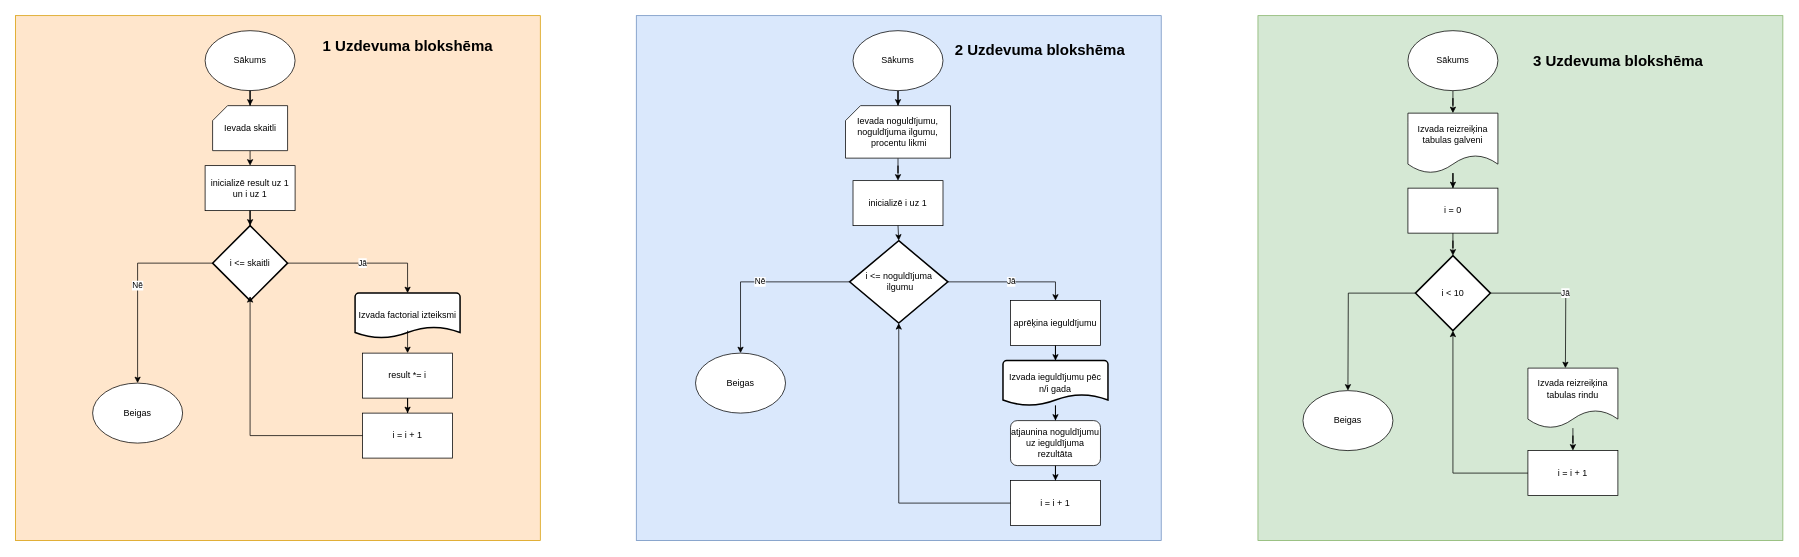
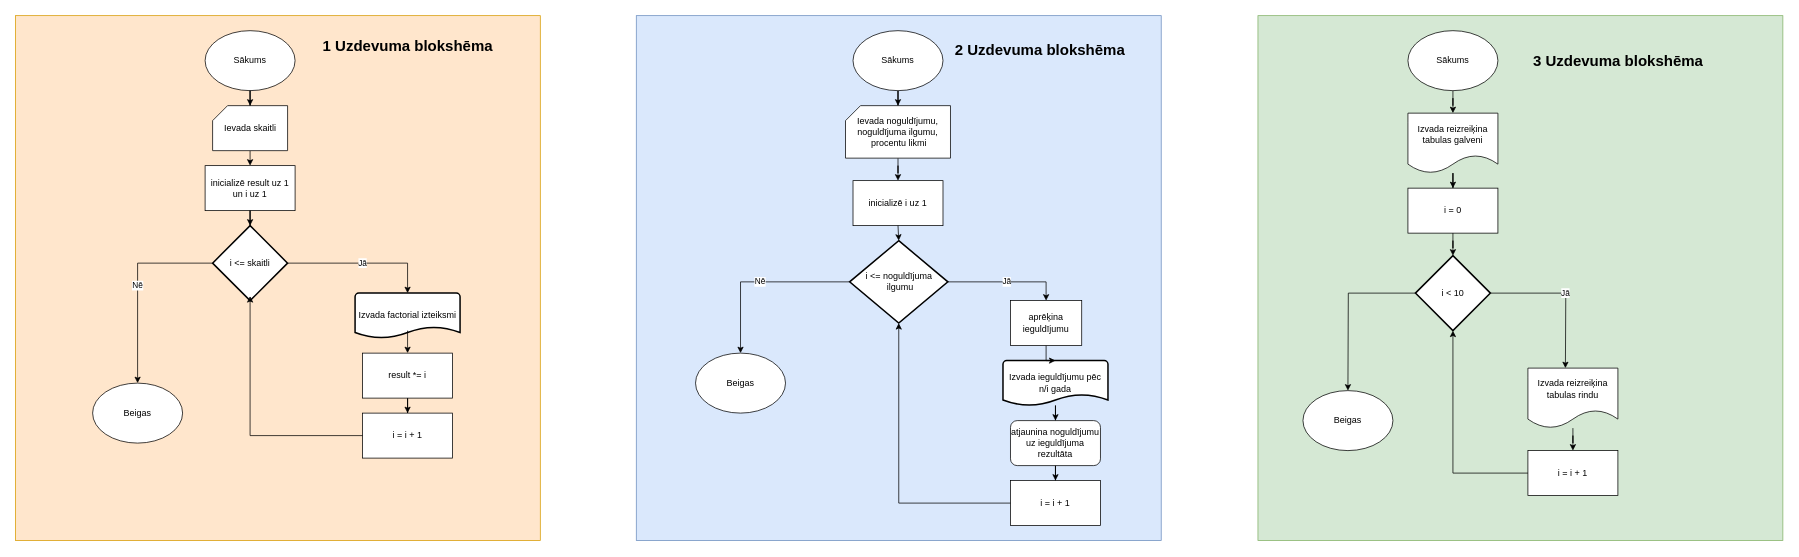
(1056, 323) -> (1046, 323)
